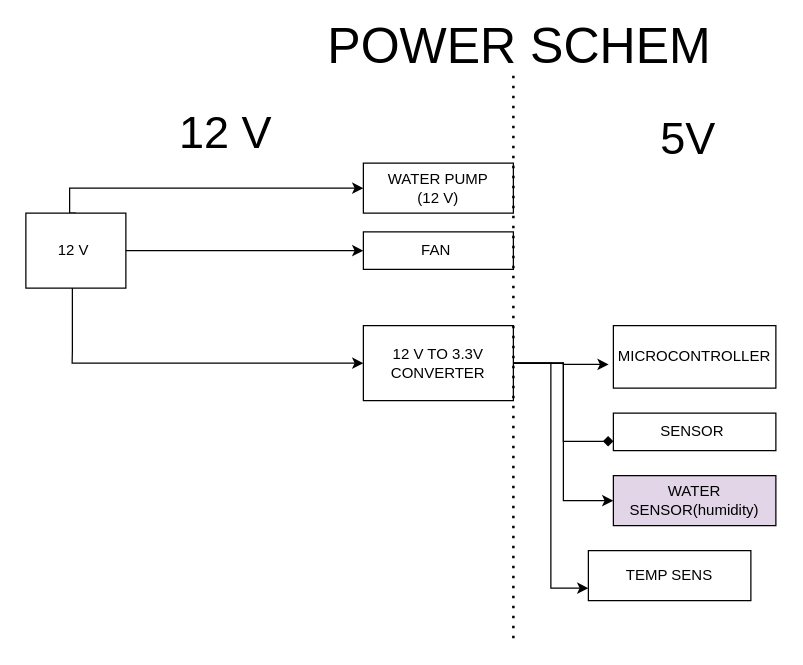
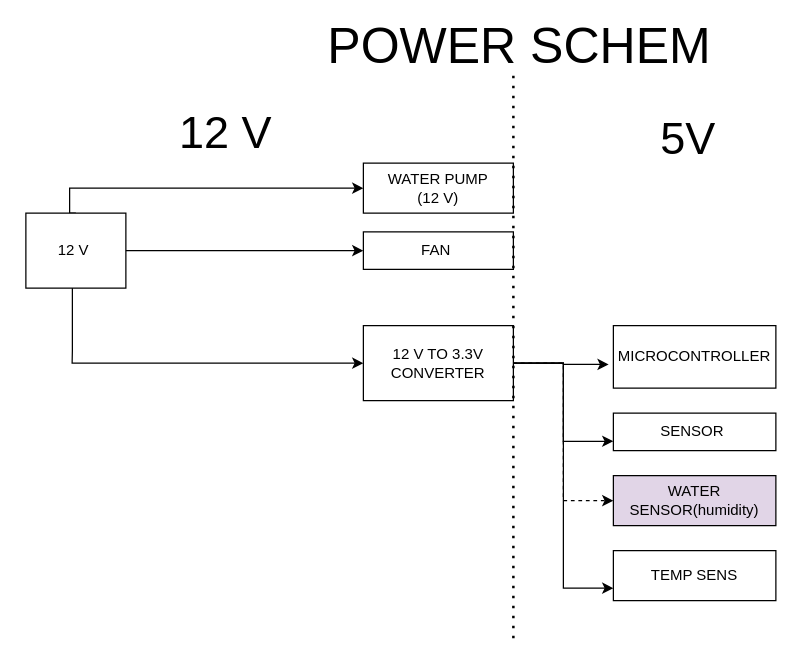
(602, 441) -> (603, 441)
(584, 501) -> (584, 501)
(669, 576) -> (694, 576)
